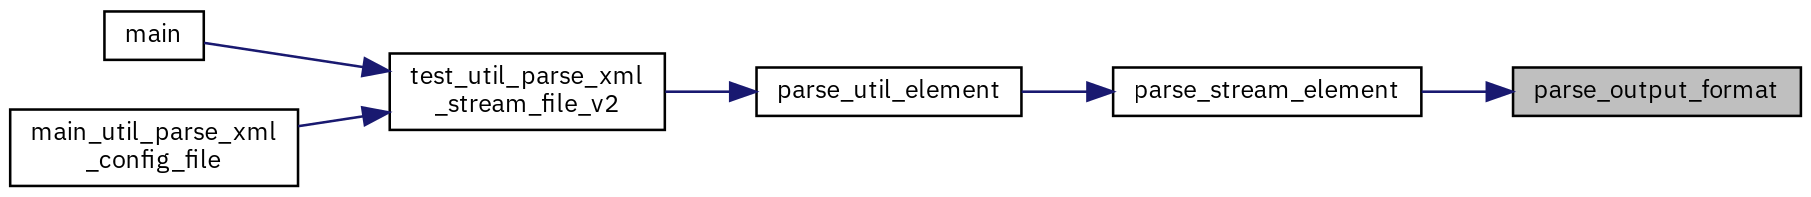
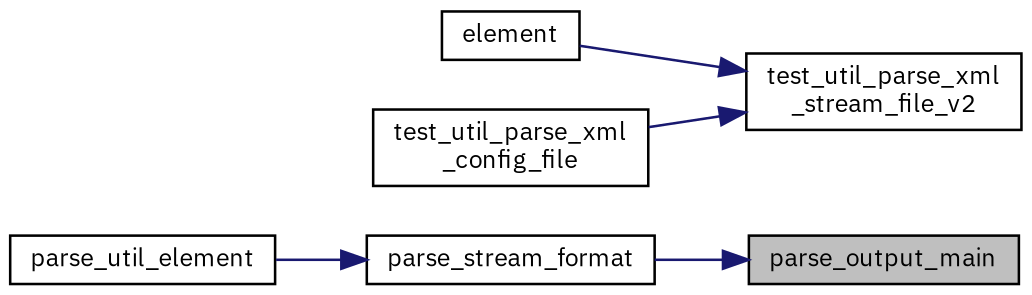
(154, 36) -> (511, 36)
(698, 92) -> none
(1267, 92) -> (511, 260)
(1657, 92) -> (884, 260)
(154, 148) -> (511, 148)
